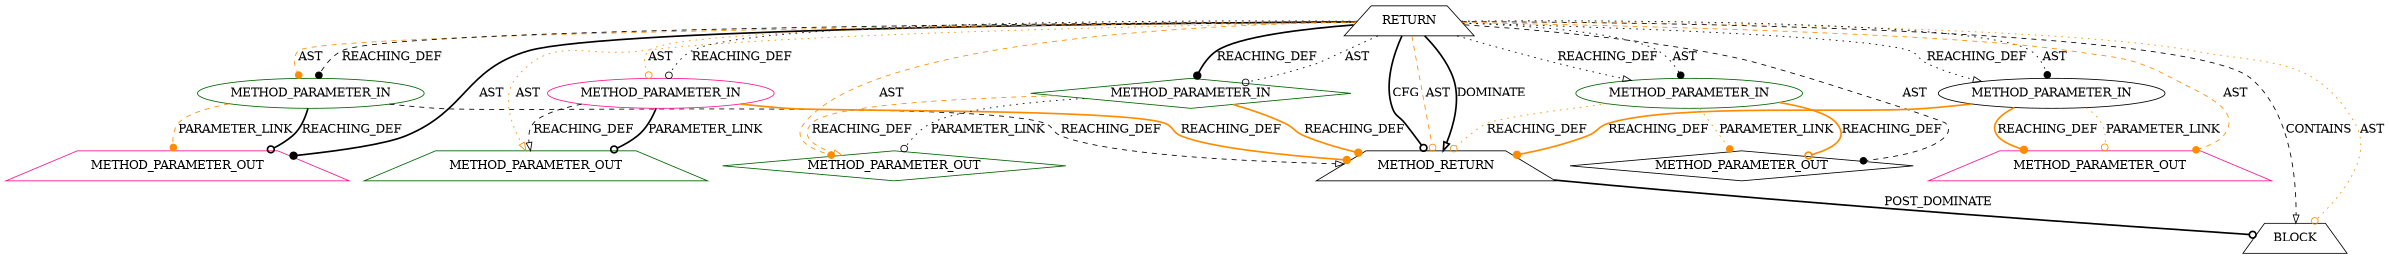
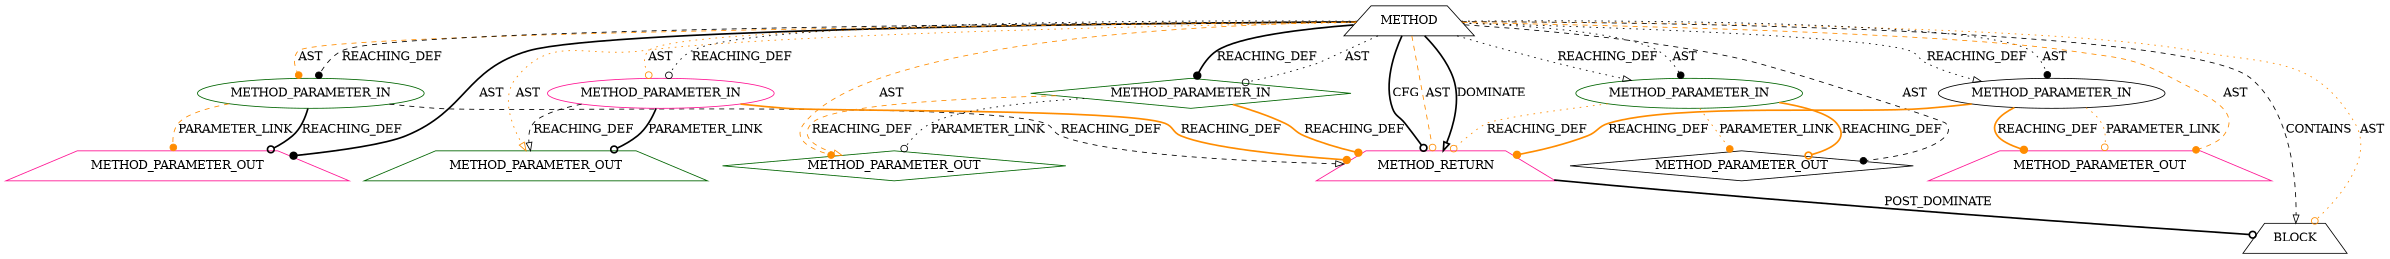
(1409, 21) -> (1409, 21)
(1436, 166) -> (1436, 166)
